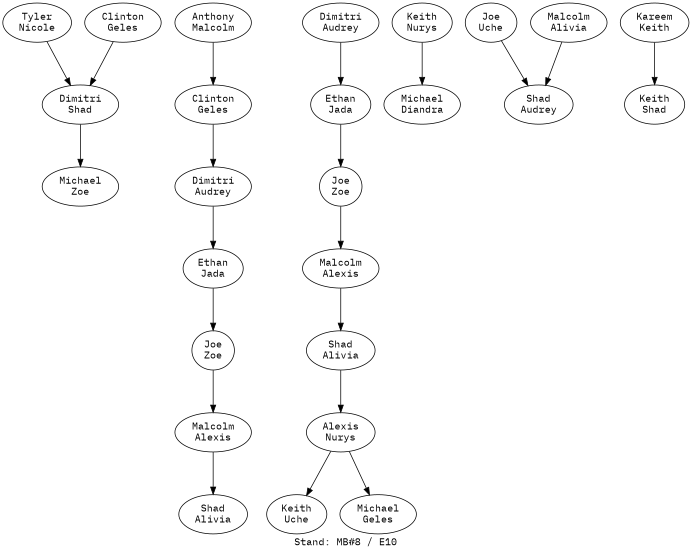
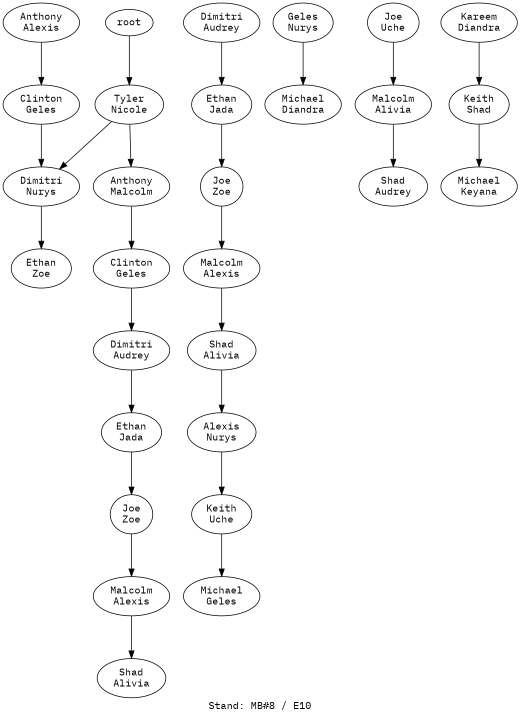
none -> (41, 23)
none -> (129, 23)
(422, 23) -> (303, 23)
(655, 23) -> (479, 23)
(513, 60) -> (393, 60)
(80, 105) -> (41, 187)
none -> (130, 142)
(80, 187) -> (41, 268)
none -> (479, 187)
(358, 470) -> (222, 551)
